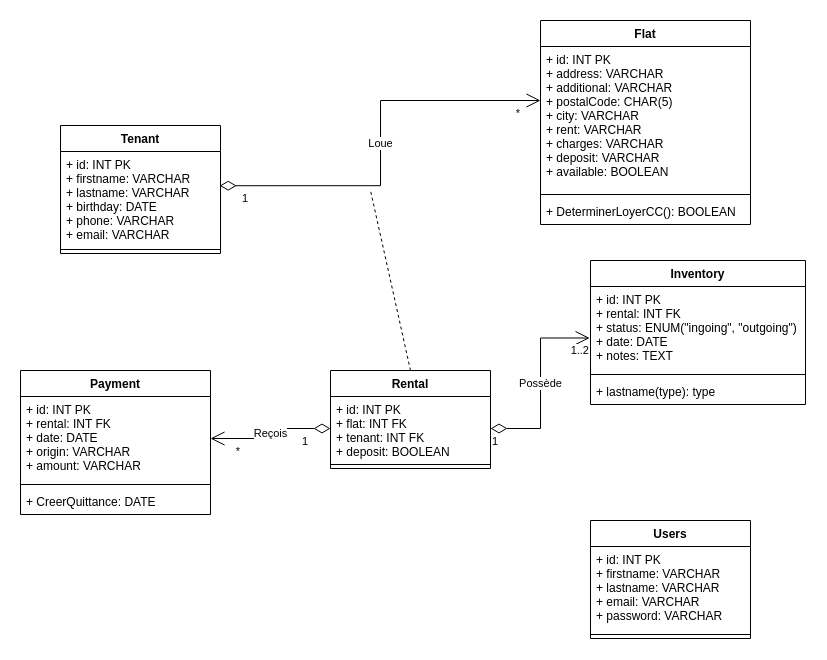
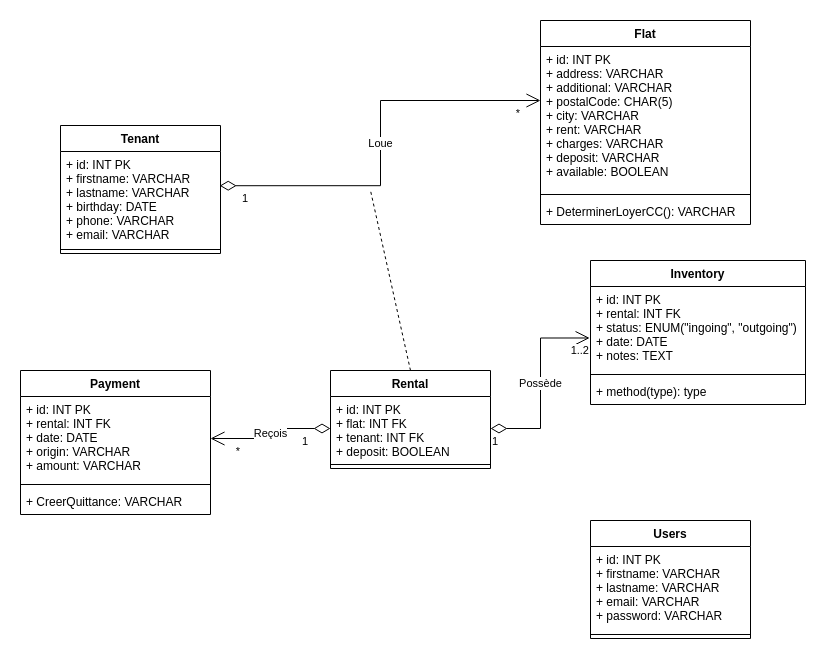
(641, 212) -> (641, 212)
(664, 392) -> (659, 392)
(94, 502) -> (104, 502)
